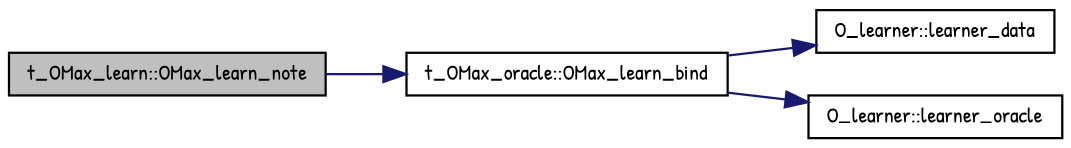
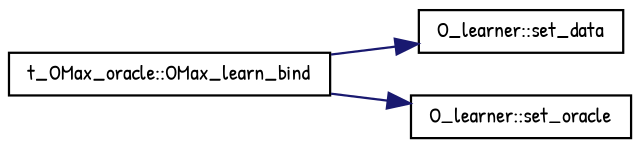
(935, 31) -> (521, 31)
(167, 74) -> none
(935, 117) -> (521, 117)
